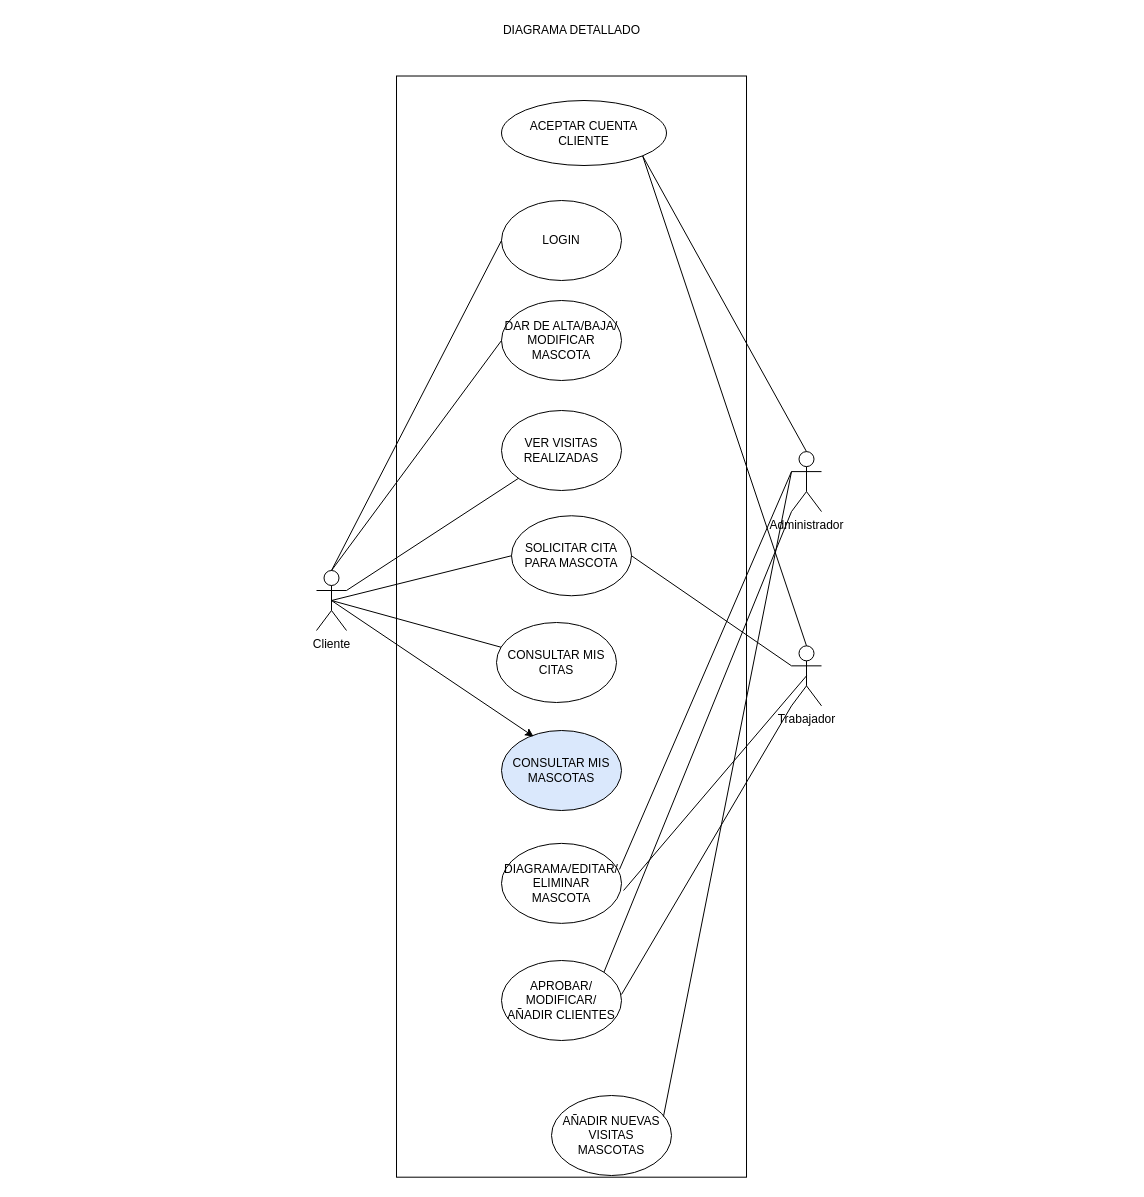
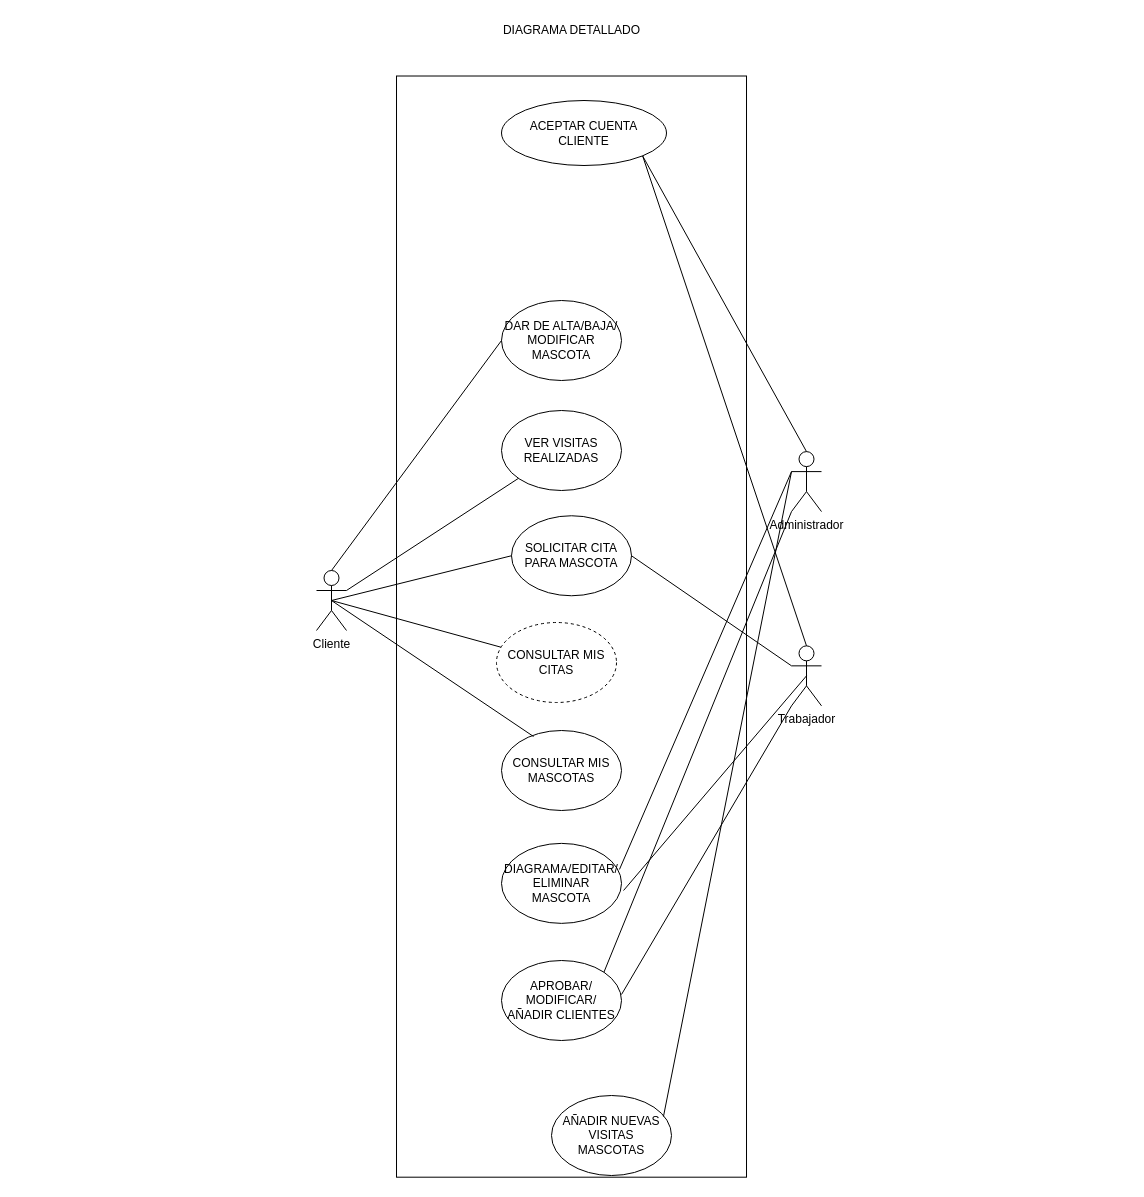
(562, 241) -> none
(420, 399) -> none
(557, 663) -> (557, 663)
(527, 732) -> (529, 734)
(562, 771) -> (562, 771)
